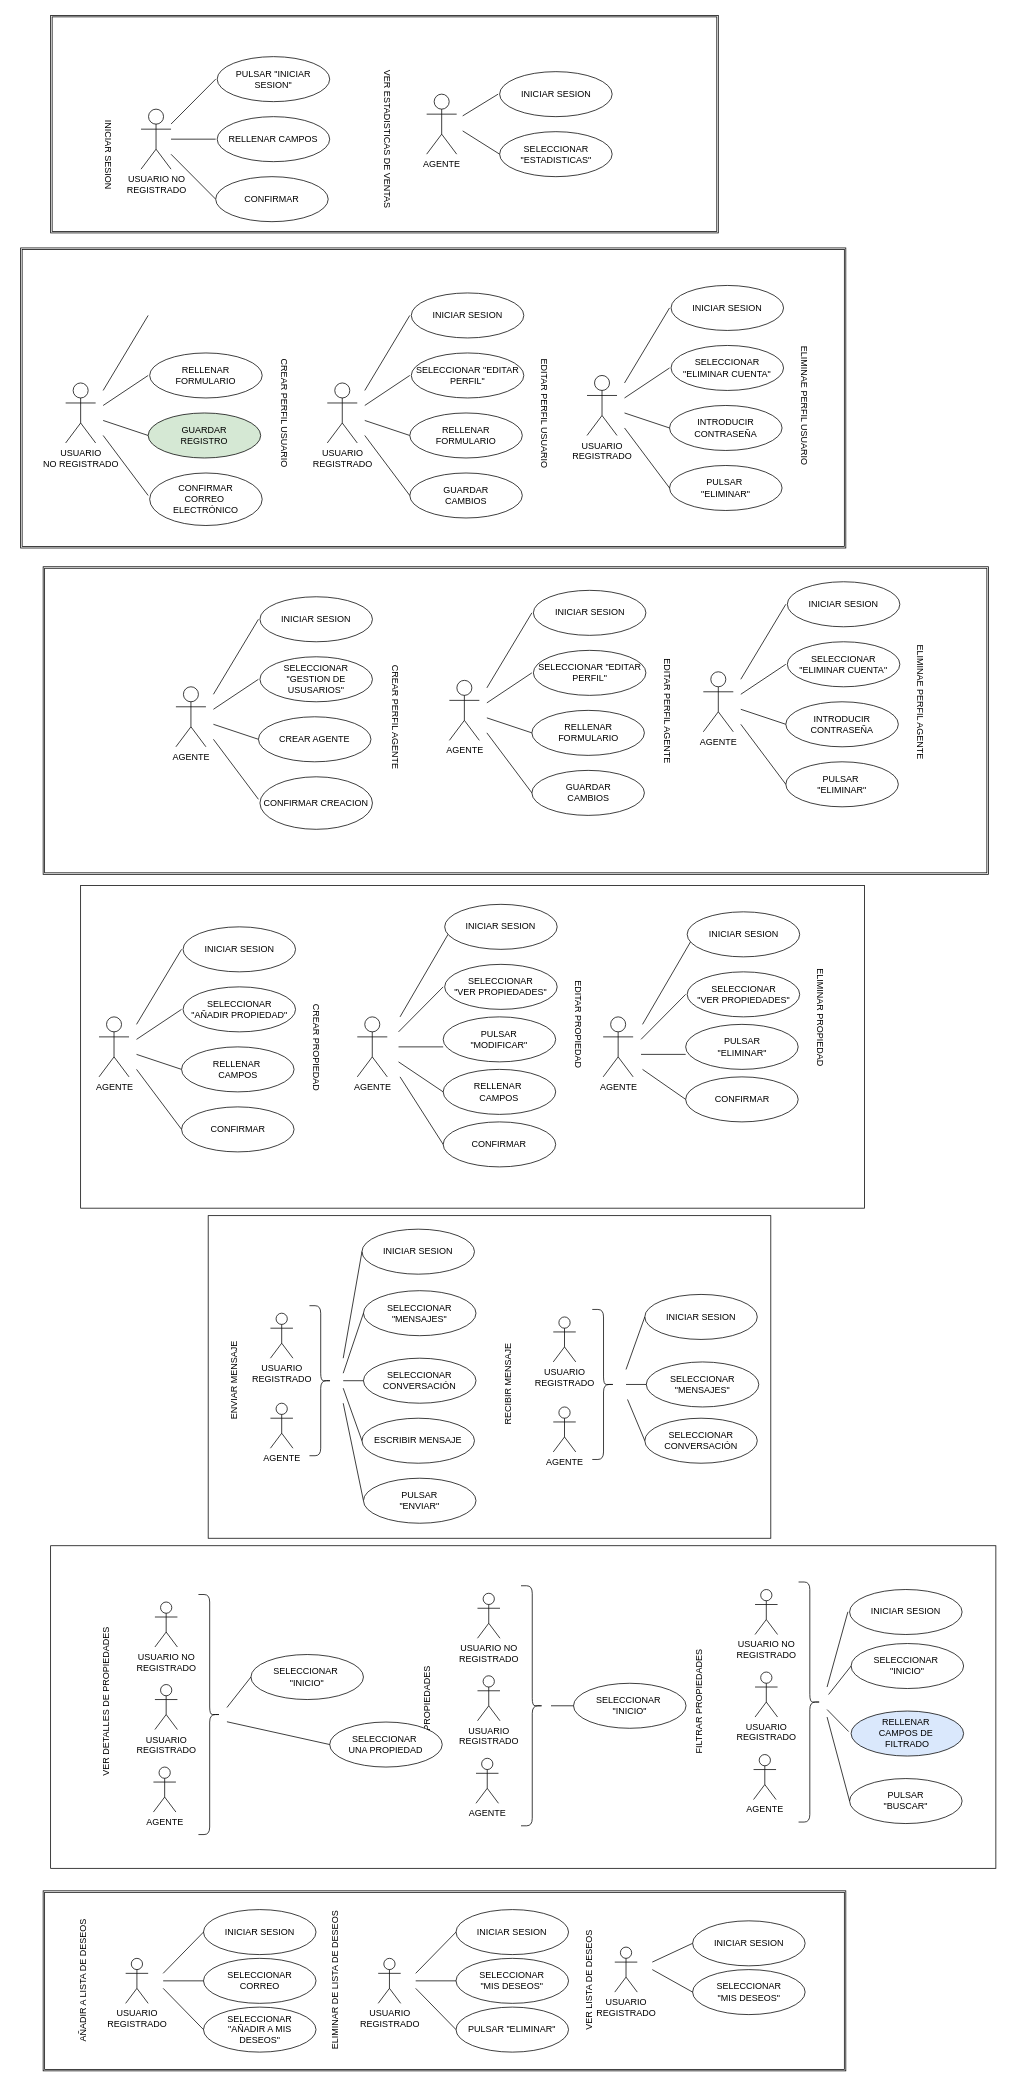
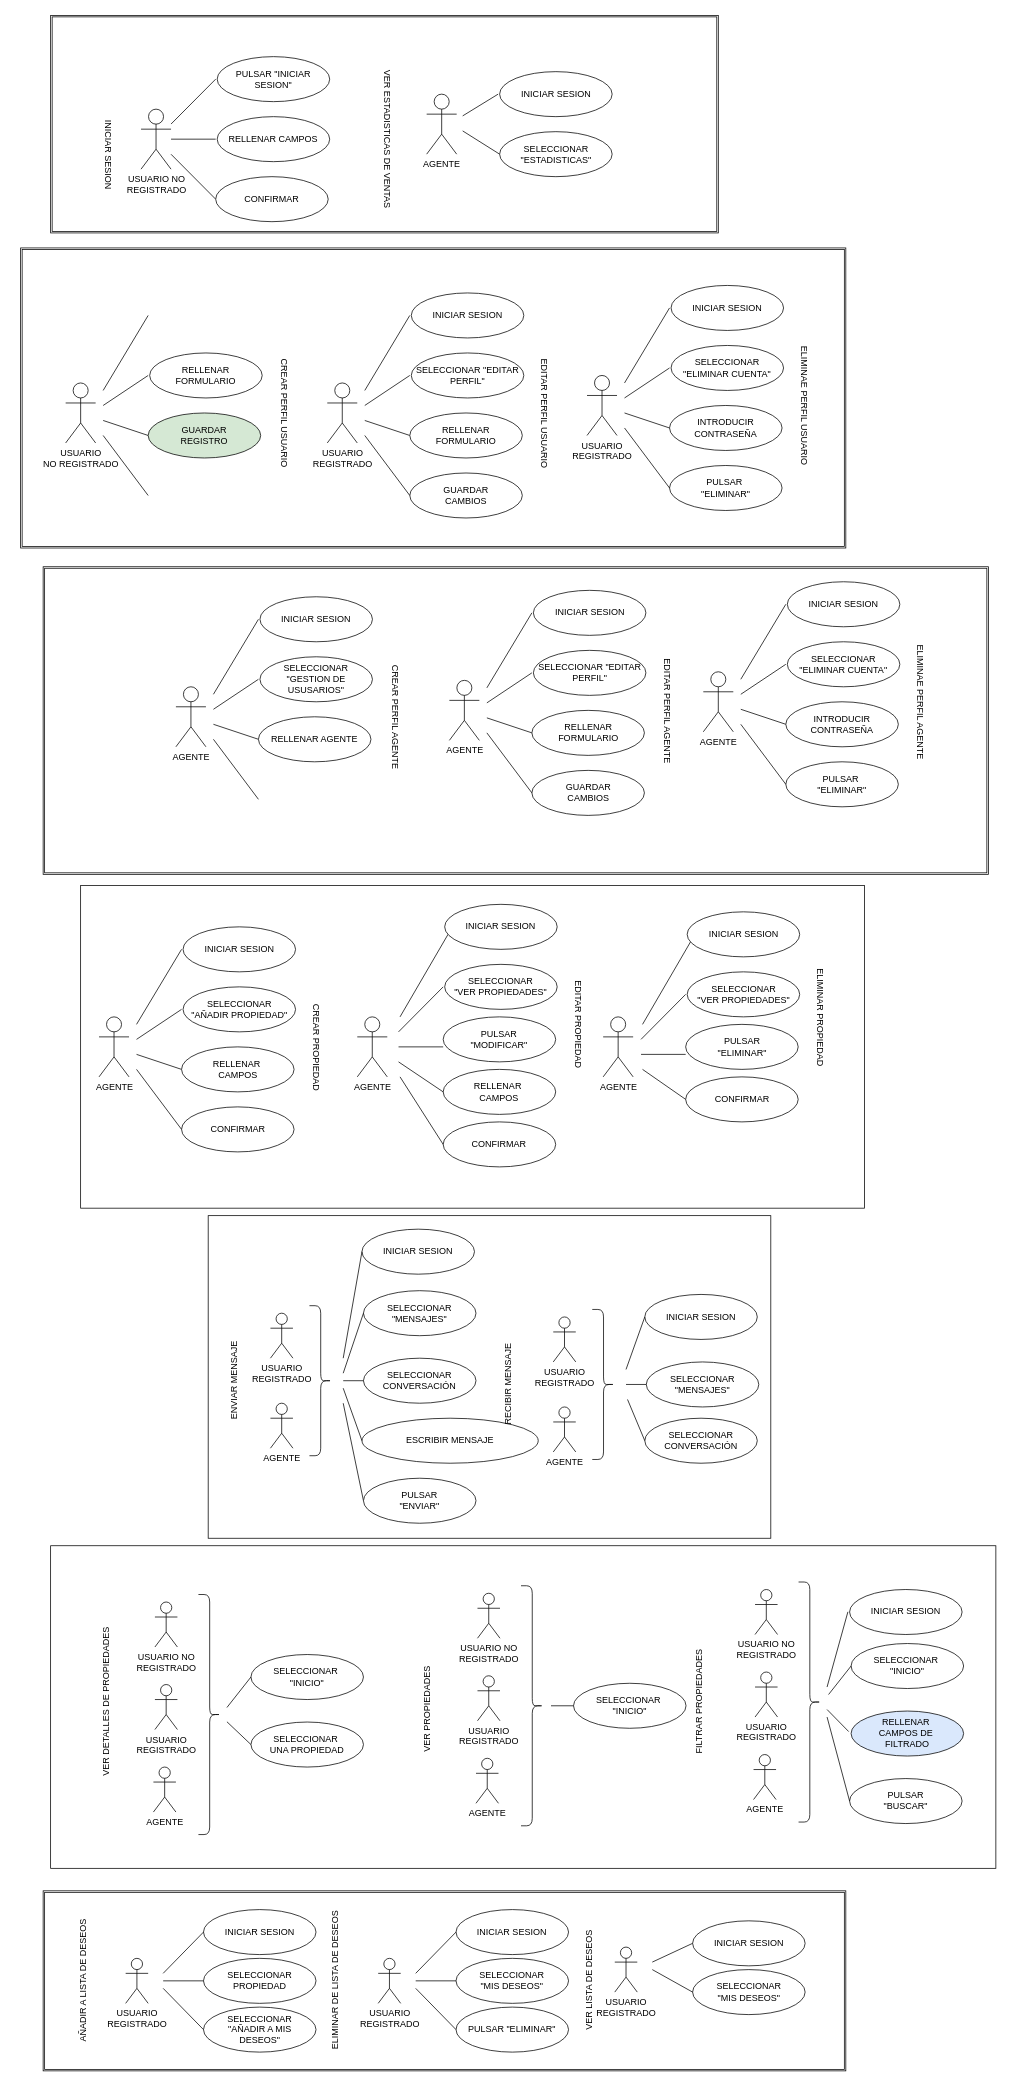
(206, 499) -> none
(315, 739) -> (315, 739)
(316, 803) -> none
(418, 1440) -> (450, 1440)
(386, 1744) -> (307, 1744)
(260, 1980) -> (260, 1980)
